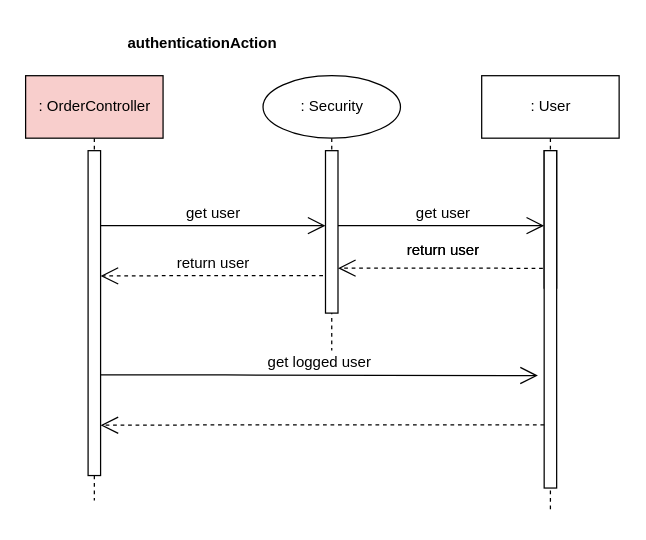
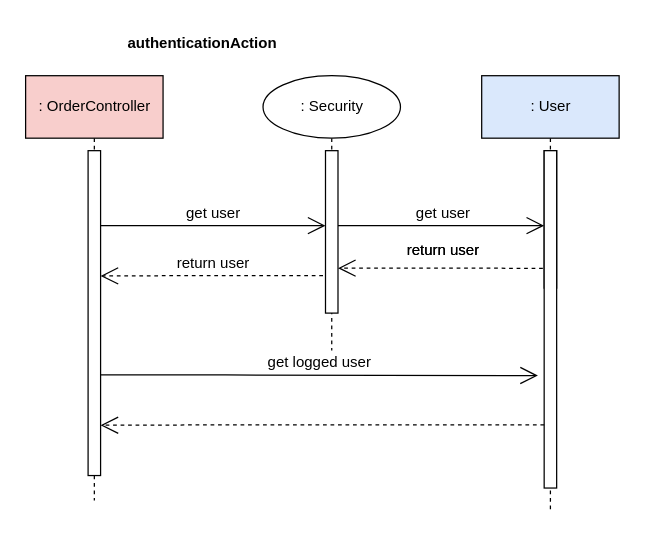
(551, 107) -> (551, 107)
